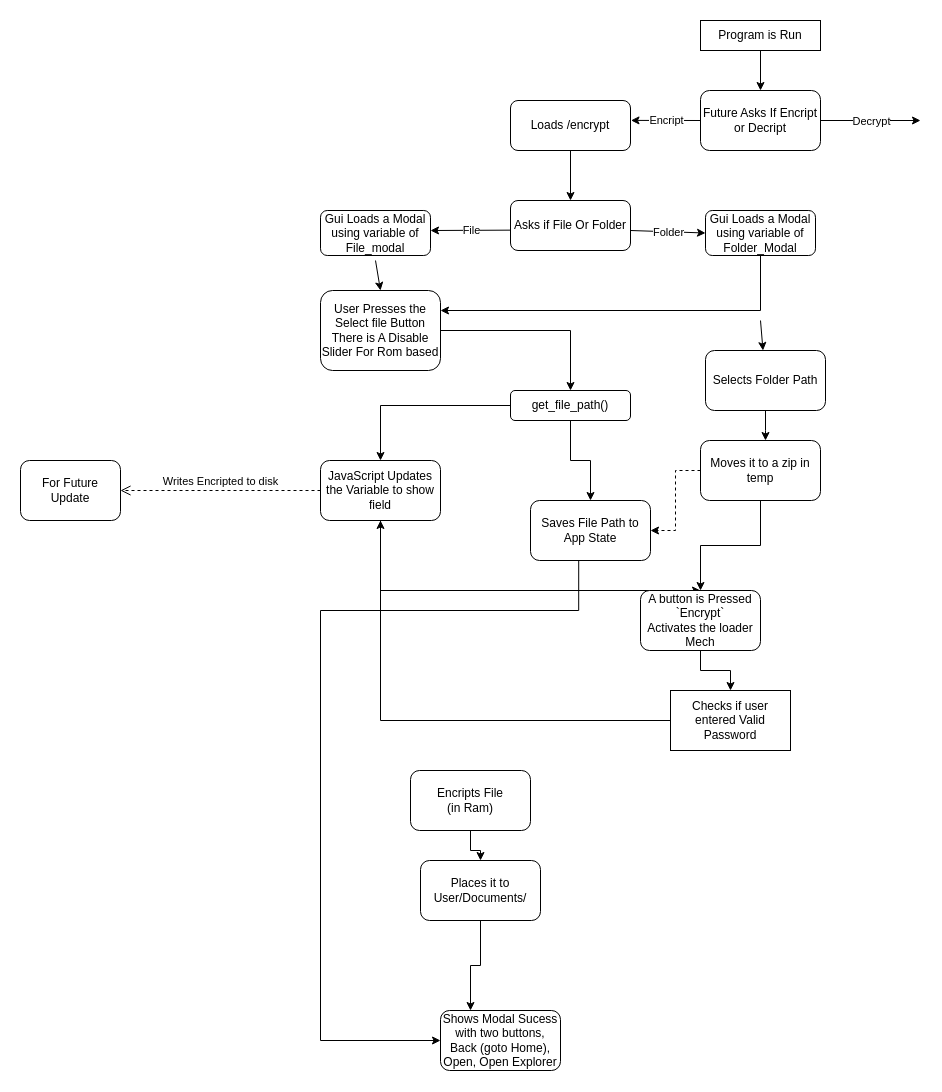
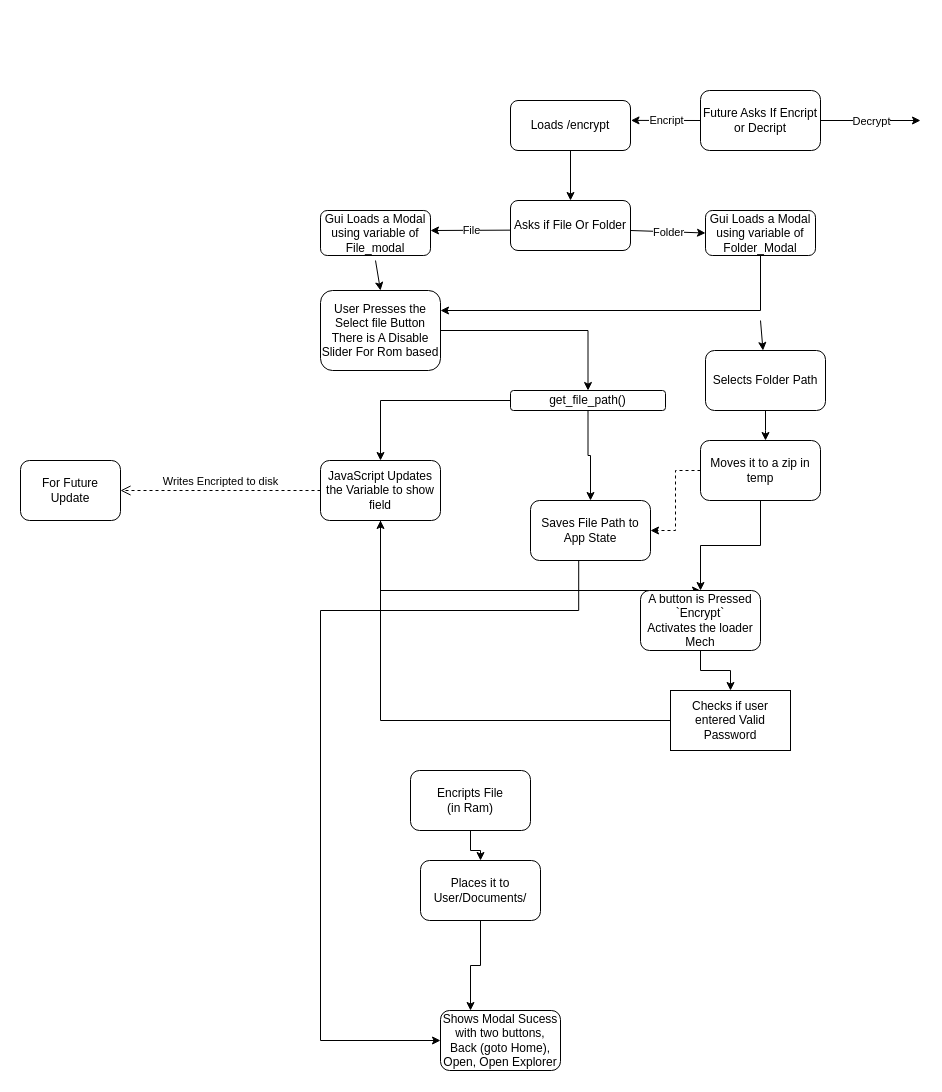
(761, 36) -> none
(761, 67) -> none
(571, 406) -> (588, 401)
